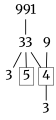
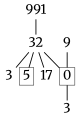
(26, 43) -> (36, 43)
(46, 76) -> (67, 76)
none -> (47, 76)
